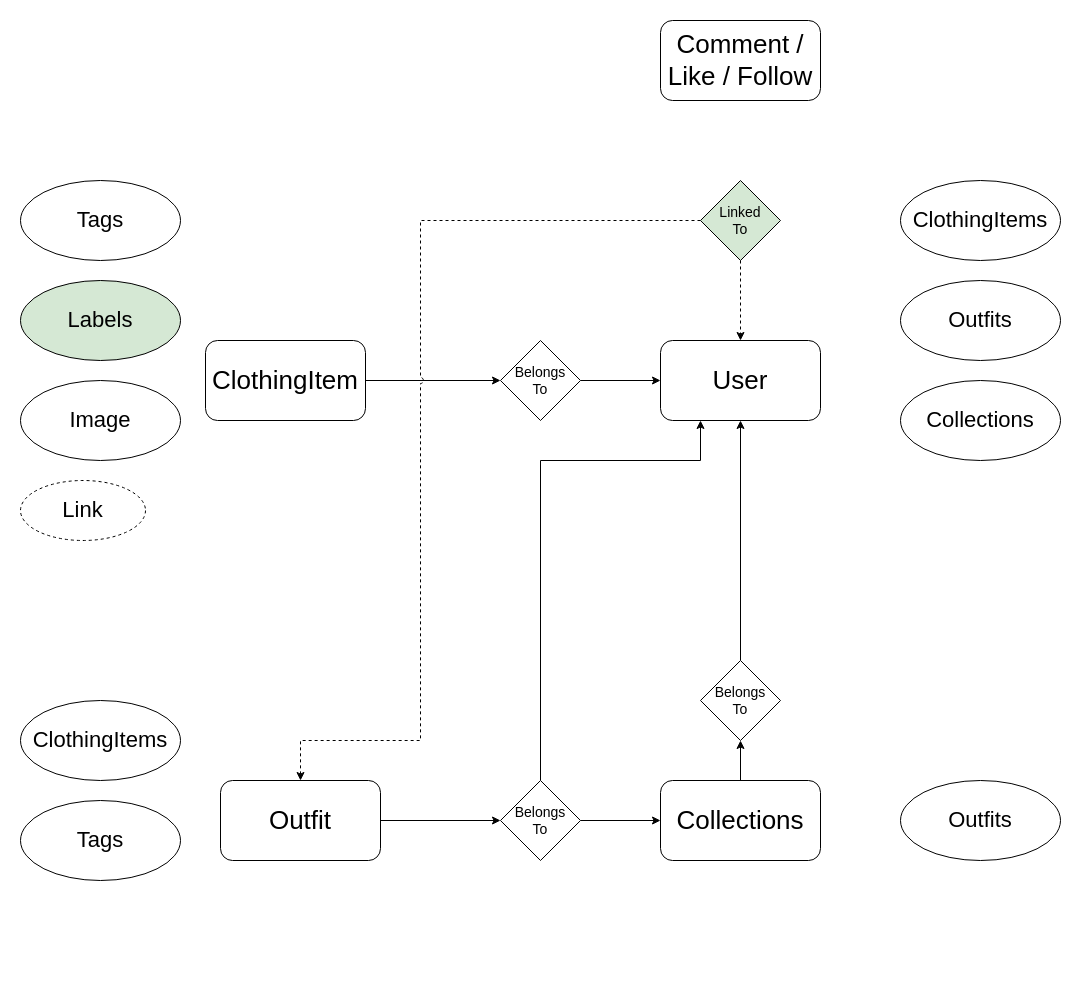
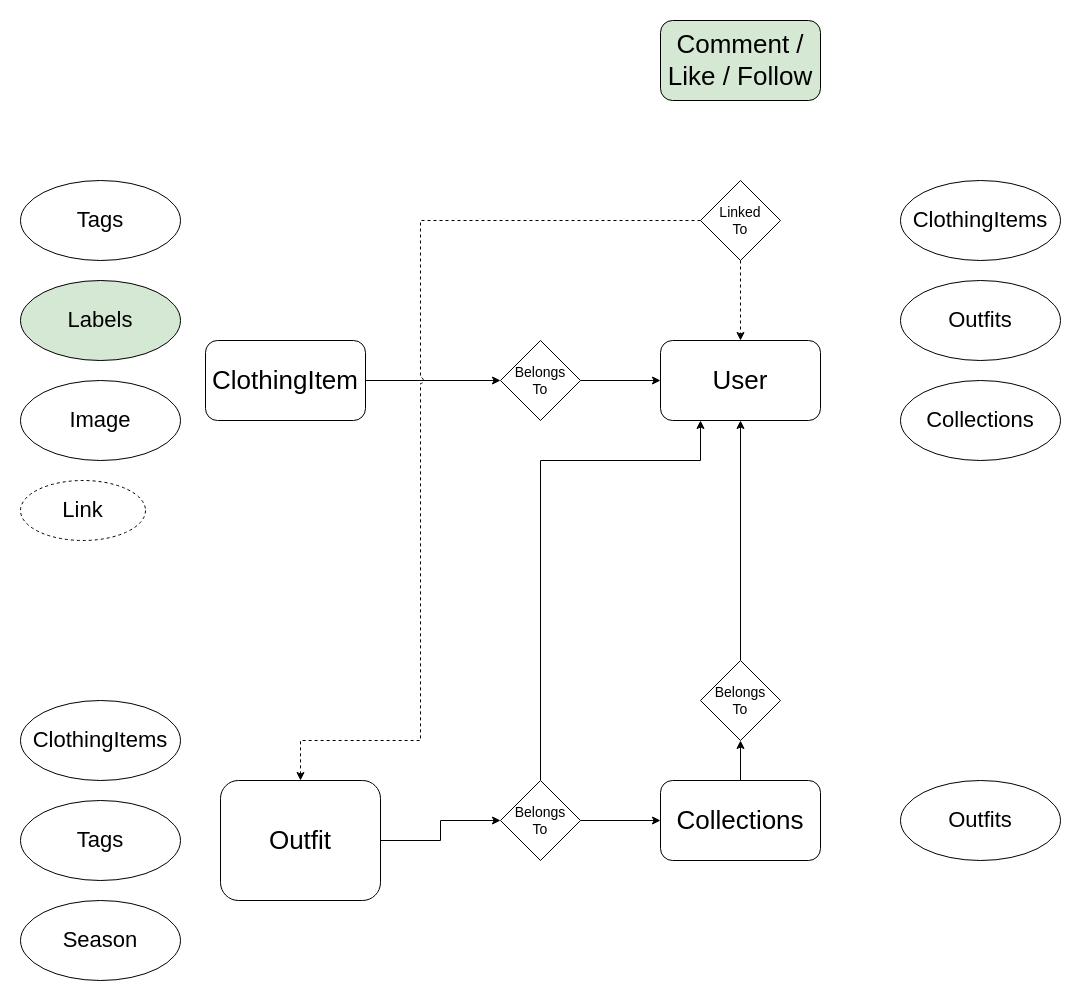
(741, 61) -> (741, 61)
(741, 221) -> (741, 221)
(301, 821) -> (301, 841)
none -> (101, 941)
